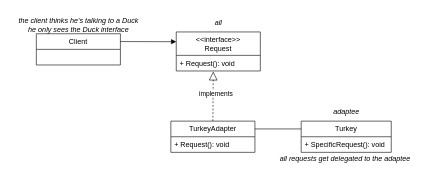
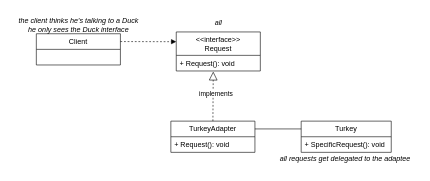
(147, 41) -> (147, 41)
(346, 112) -> none
